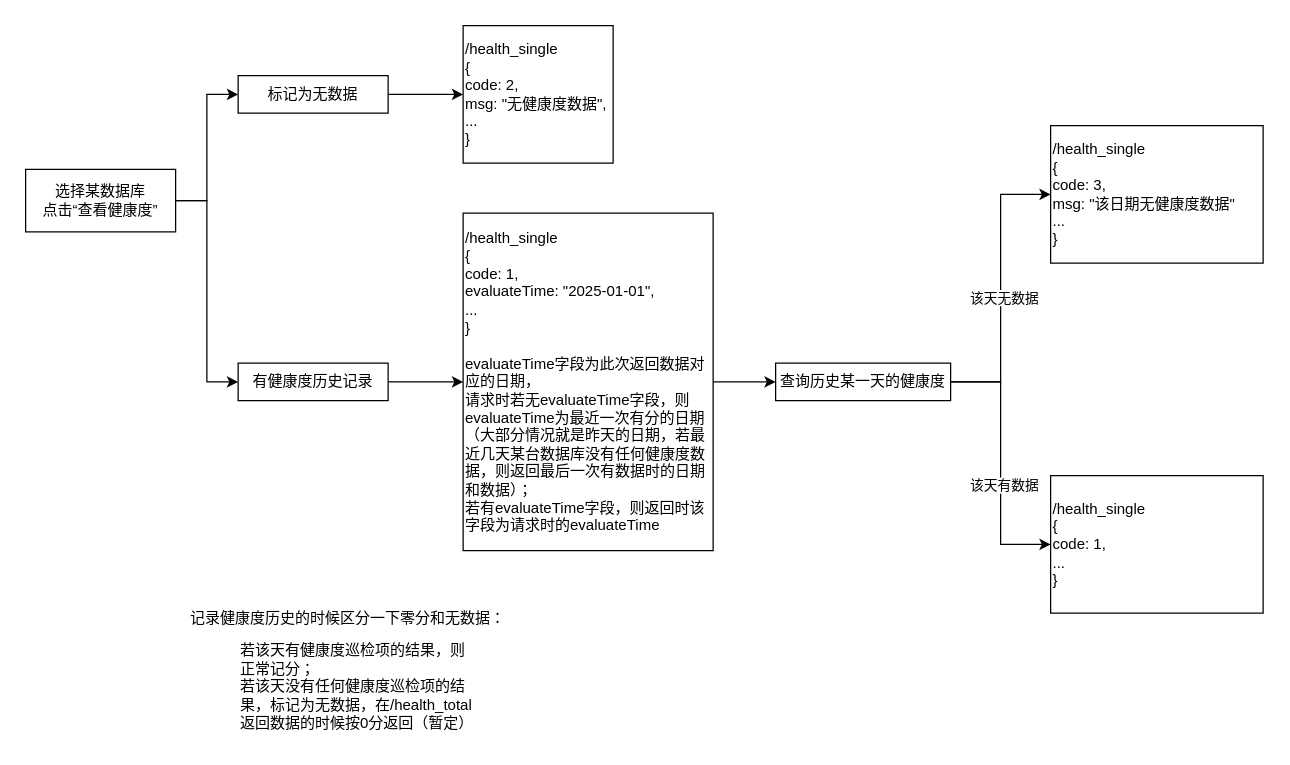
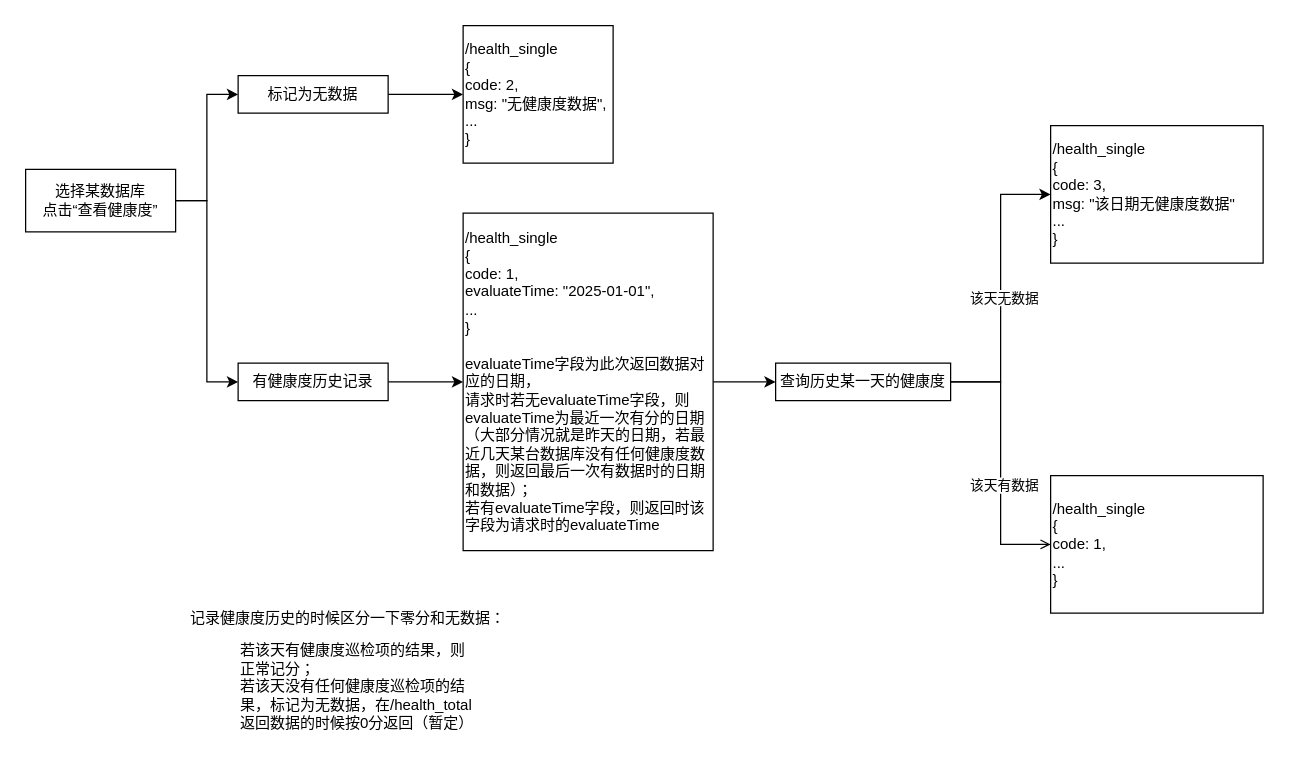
(1041, 544) -> (1043, 544)
